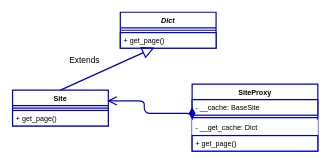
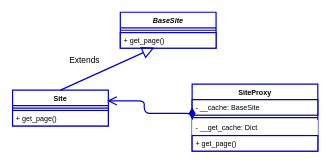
(168, 20) -> (168, 20)
